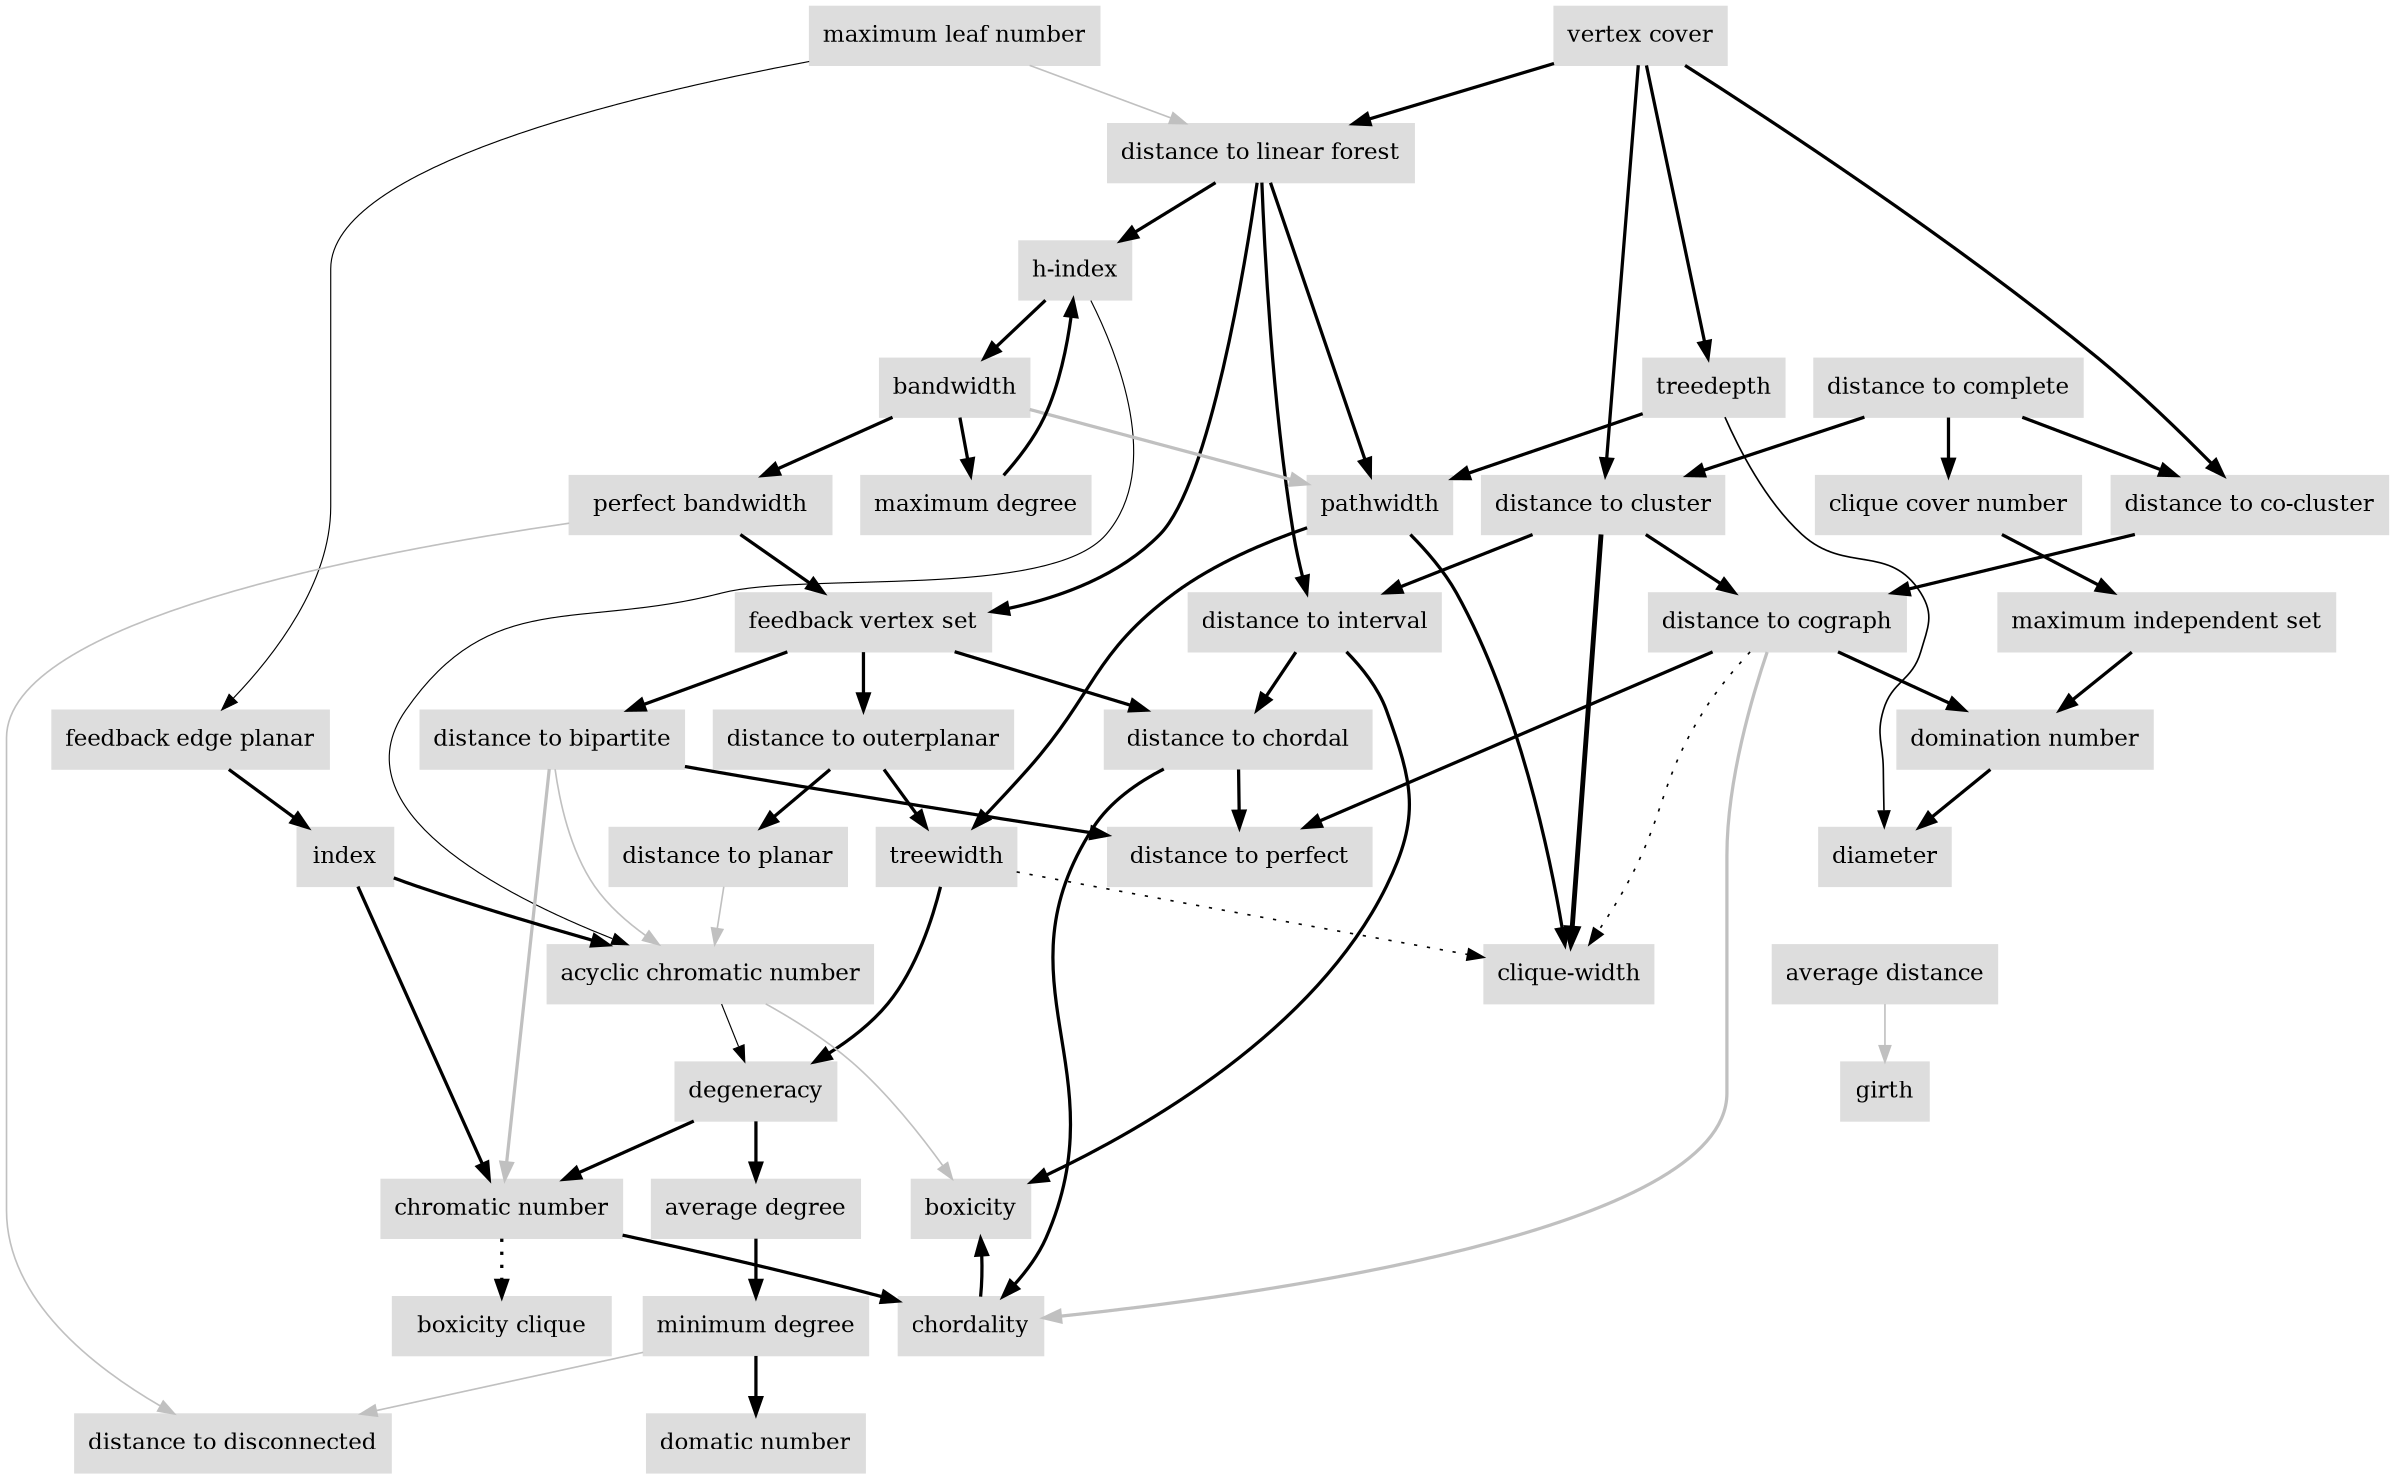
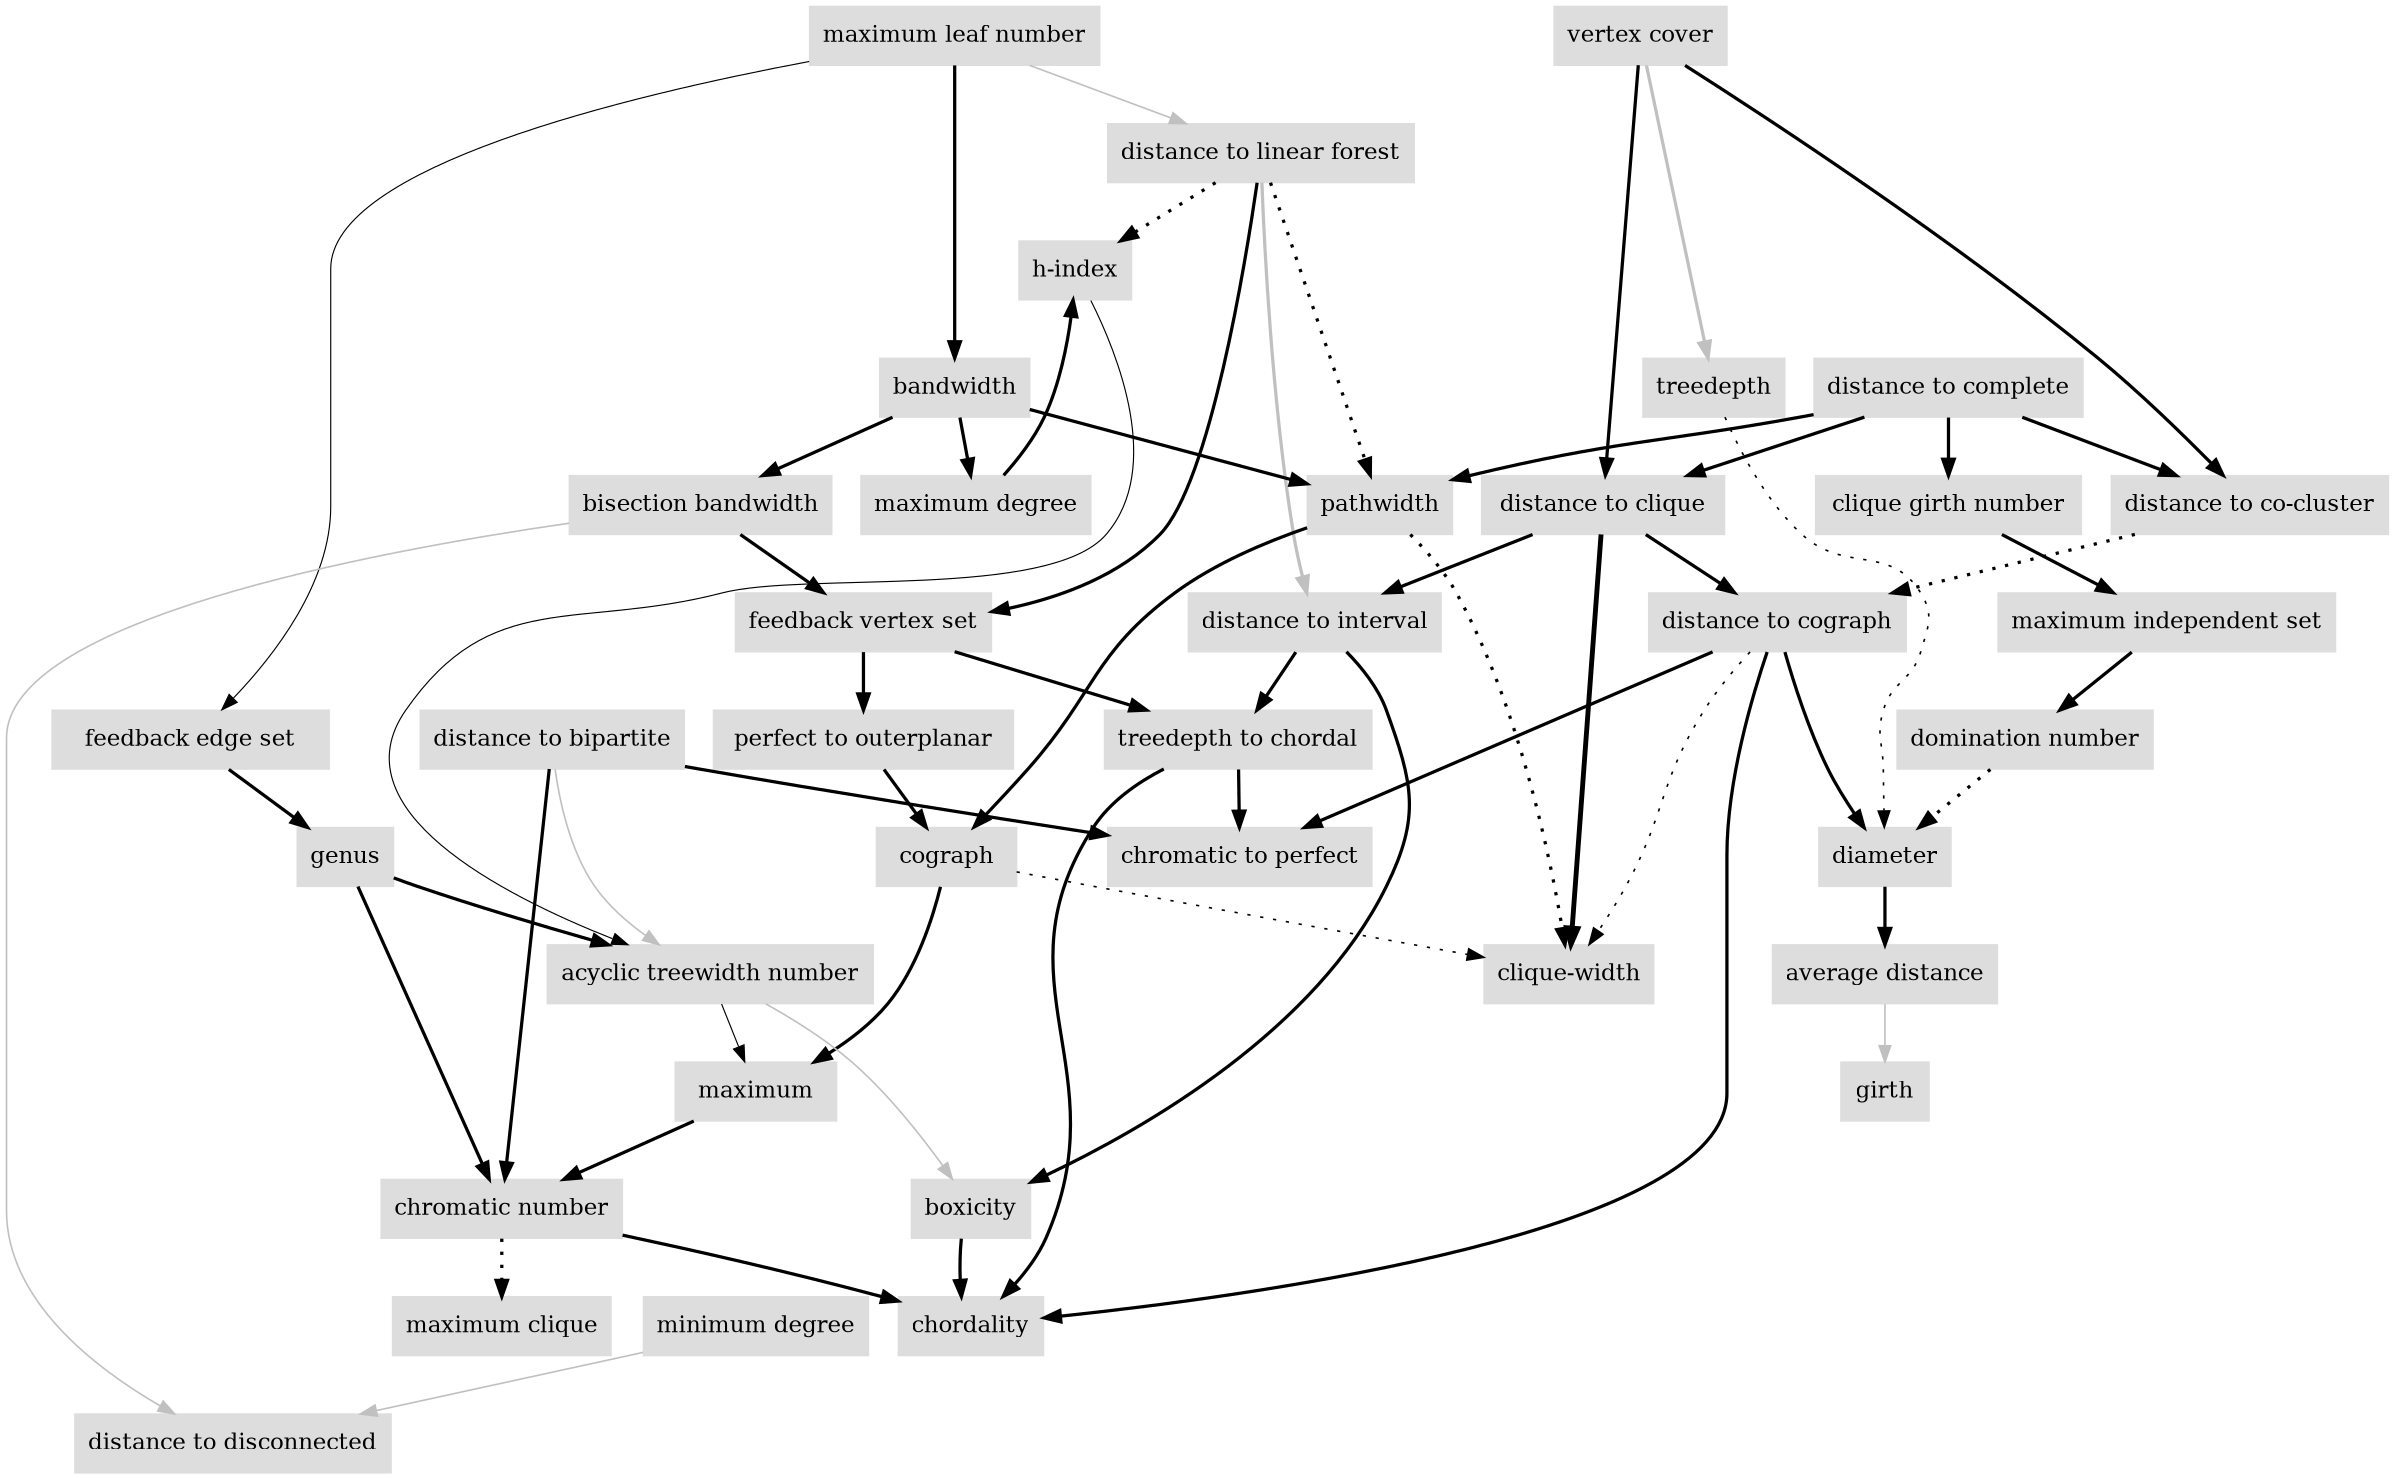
(1462, 91) -> none
(1676, 204) -> (1676, 204)
(1175, 207) -> (1175, 207)
(1318, 321) -> (1318, 321)
(1021, 324) -> (955, 203)
(1275, 381) -> (1275, 381)
(1556, 443) -> (1641, 442)
(1160, 445) -> (1160, 445)
(701, 505) -> (701, 505)
(1603, 505) -> (1603, 505)
(1948, 505) -> (1948, 505)
(2022, 562) -> (2022, 562)
(1906, 576) -> (1906, 576)
(1891, 676) -> (1813, 736)
(716, 678) -> none
(1511, 721) -> (1511, 721)
(191, 740) -> (191, 740)
(863, 740) -> (863, 740)
(1238, 740) -> (1238, 740)
(1961, 793) -> (1961, 793)
(345, 857) -> (345, 857)
(728, 857) -> none
(947, 857) -> (947, 857)
(1240, 857) -> (1240, 857)
none -> (1885, 908)
(528, 966) -> (528, 966)
(710, 974) -> (710, 974)
(756, 1092) -> (756, 1092)
(1632, 1191) -> (1632, 1191)
(756, 1209) -> none
(982, 1276) -> (960, 1259)
(502, 1326) -> (502, 1326)
(756, 1443) -> none
